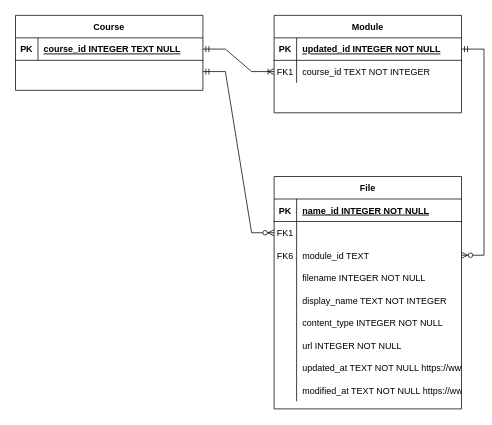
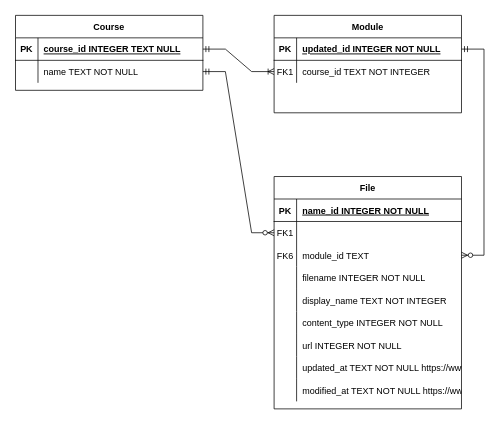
none -> (120, 72)
